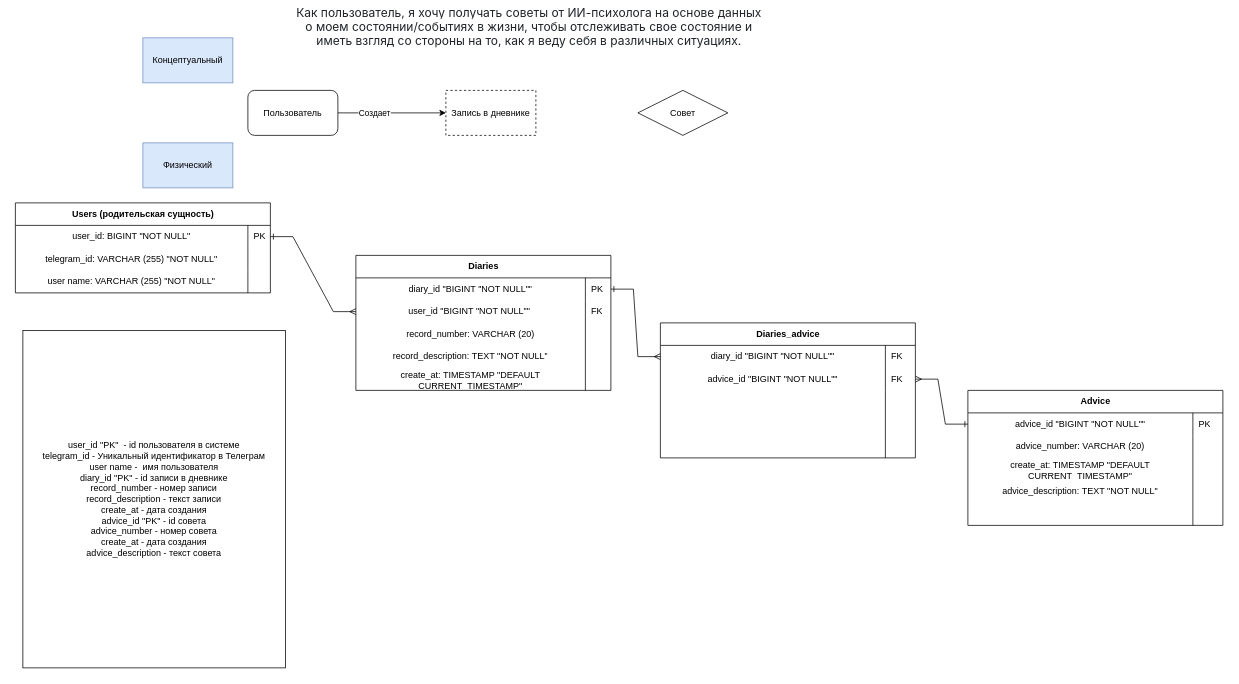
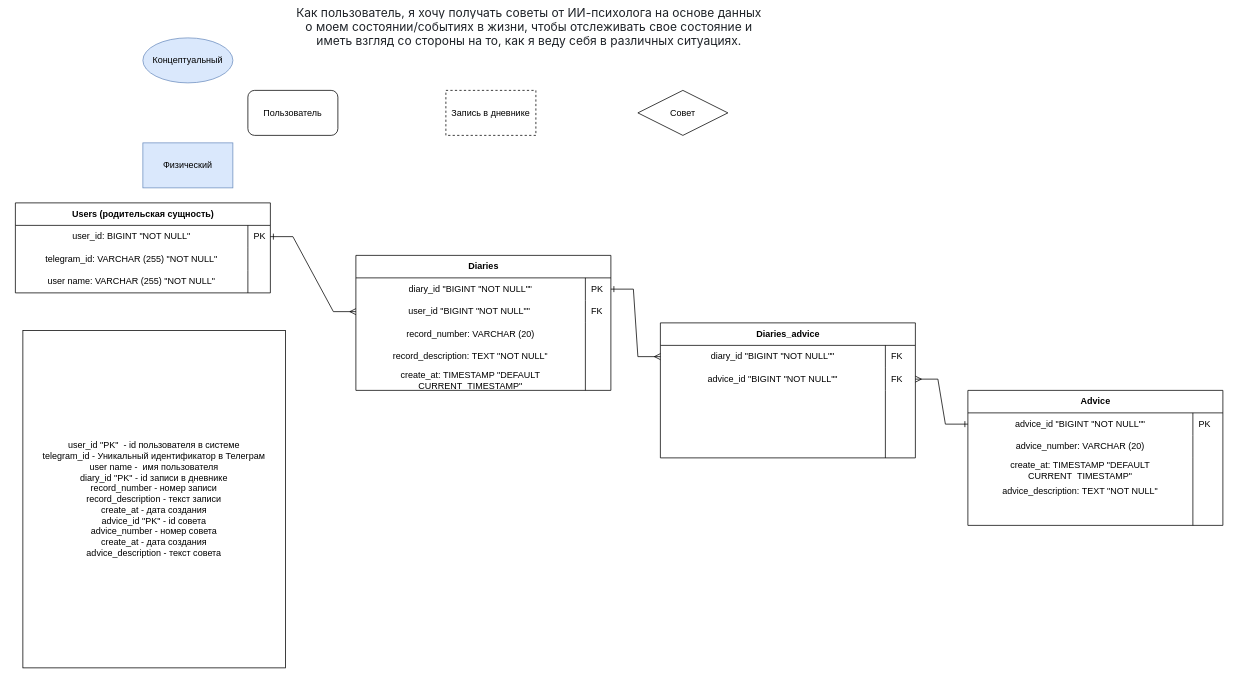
(188, 60) -> (188, 60)
(374, 113) -> none
